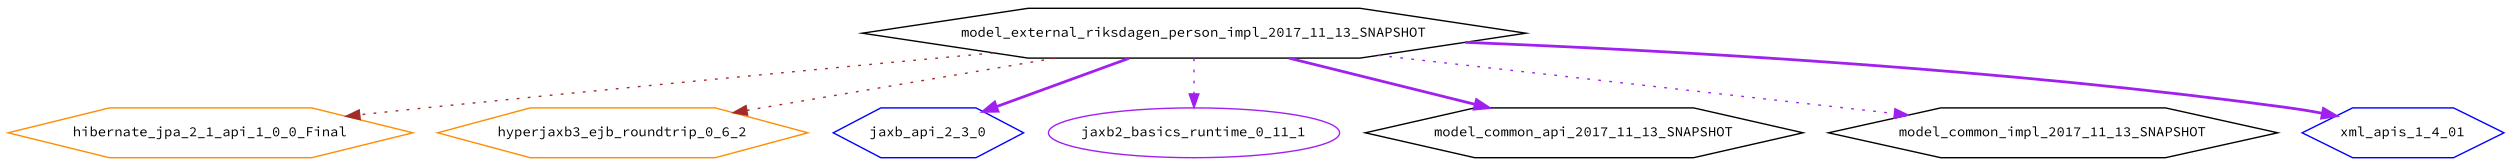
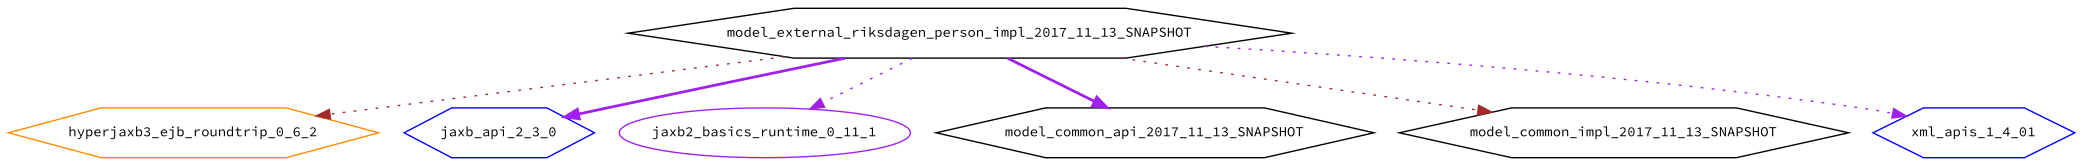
(1895, 67) -> (1549, 72)
(1636, 84) -> (1300, 84)
(210, 133) -> none
